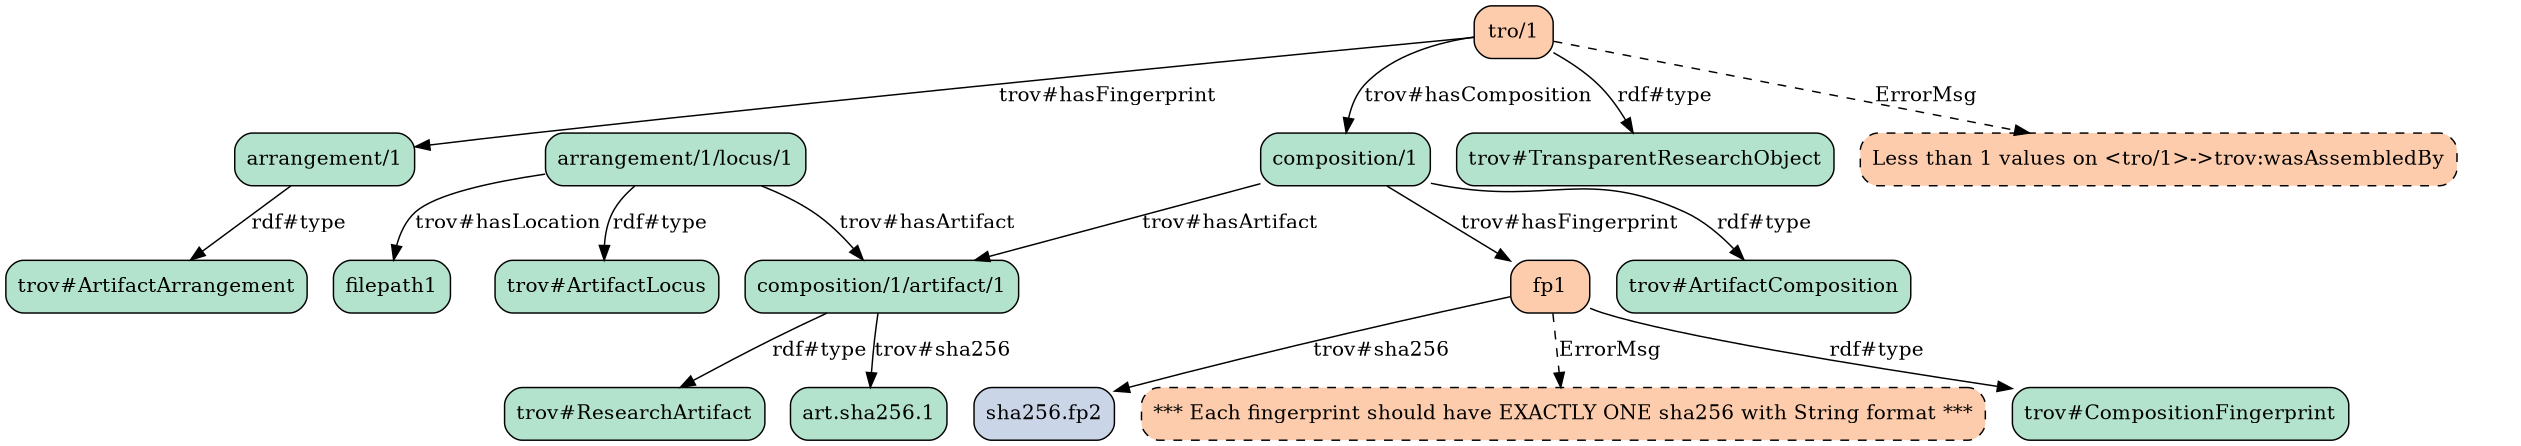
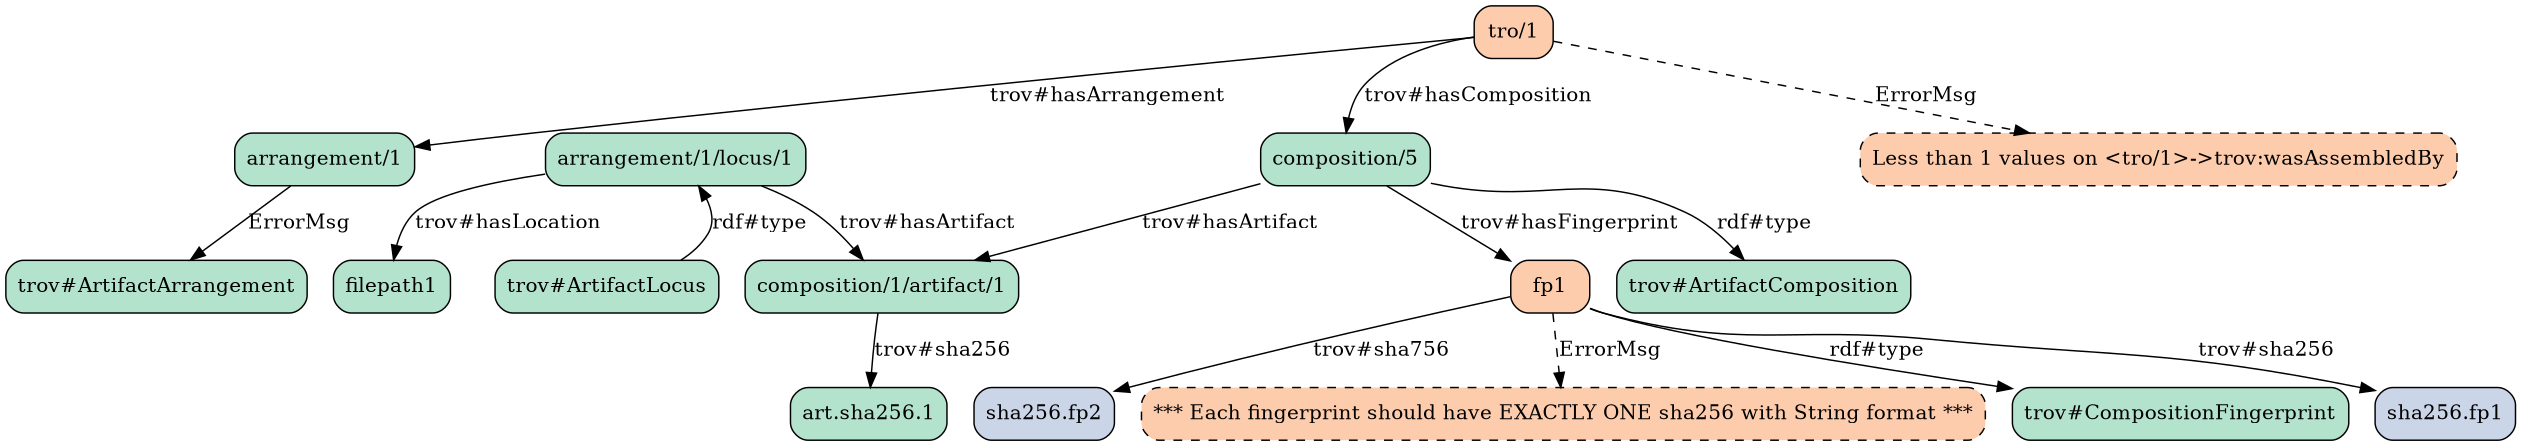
(1108, 96) -> (1108, 96)
(1346, 159) -> (1346, 159)
(1645, 159) -> none
(613, 212) -> (708, 234)
(299, 223) -> (299, 223)
(1382, 350) -> (1382, 350)
(635, 414) -> none
none -> (2445, 414)
